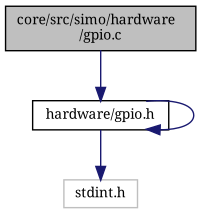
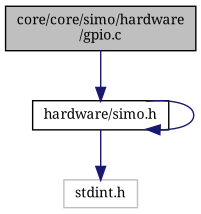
(101, 28) -> (101, 28)
(101, 115) -> (101, 115)
